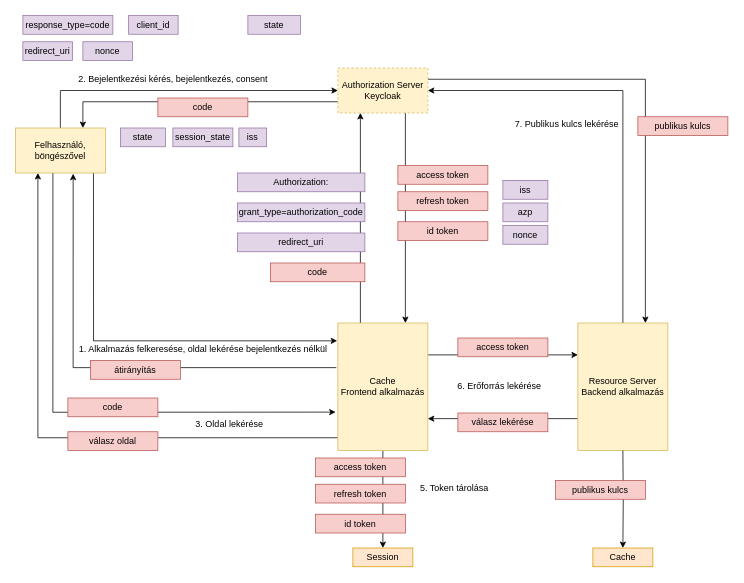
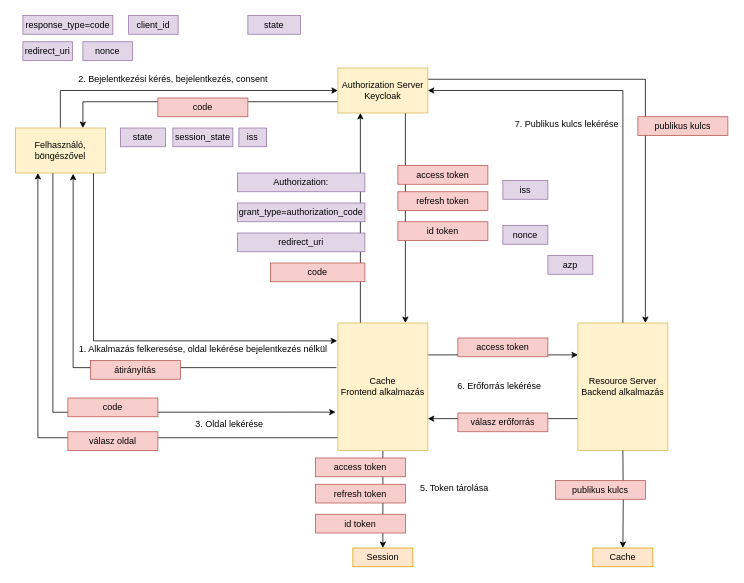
(383, 90) -> (383, 90)
(525, 212) -> (570, 265)
(503, 423) -> (503, 423)
